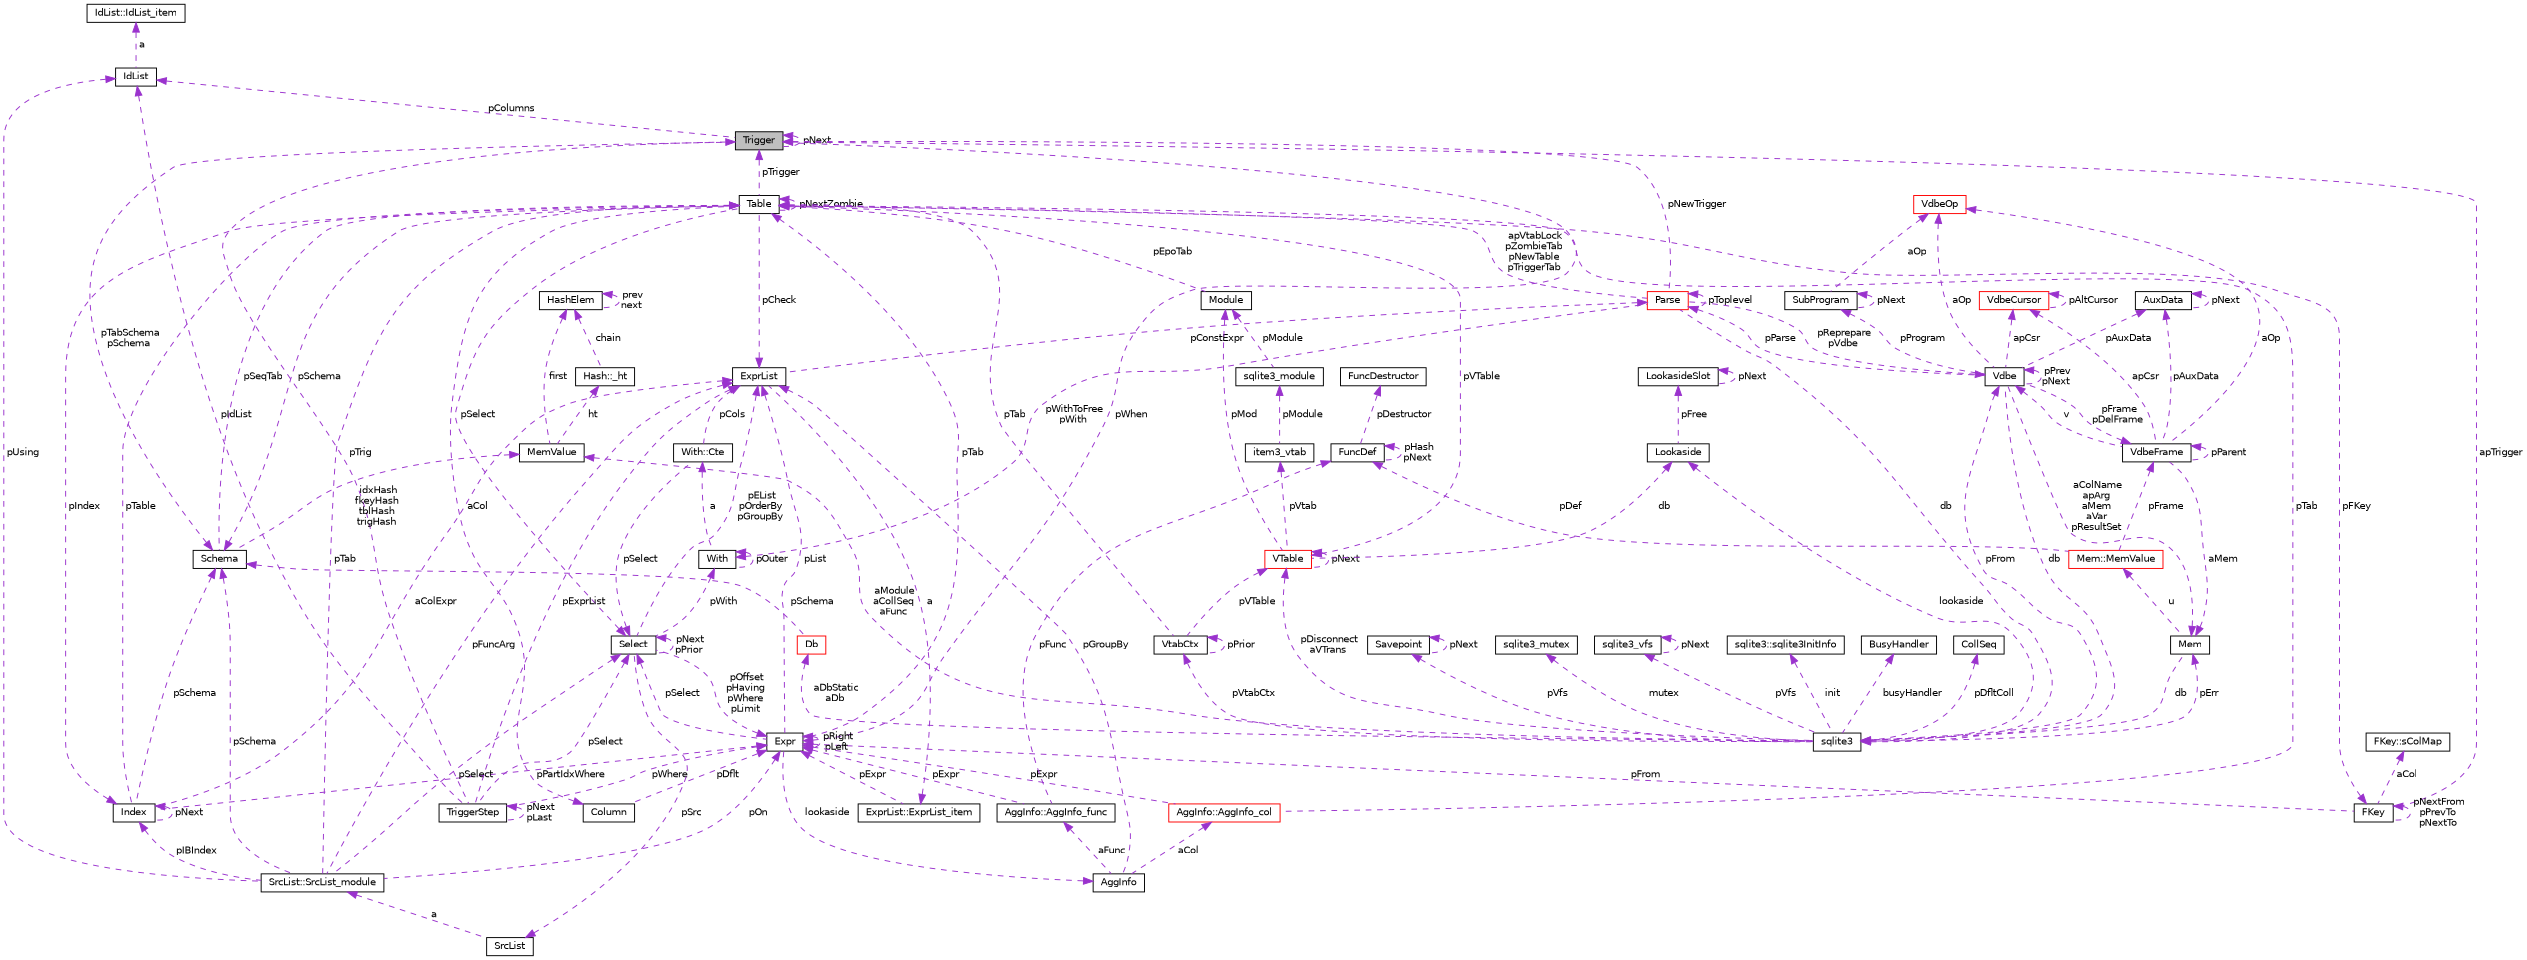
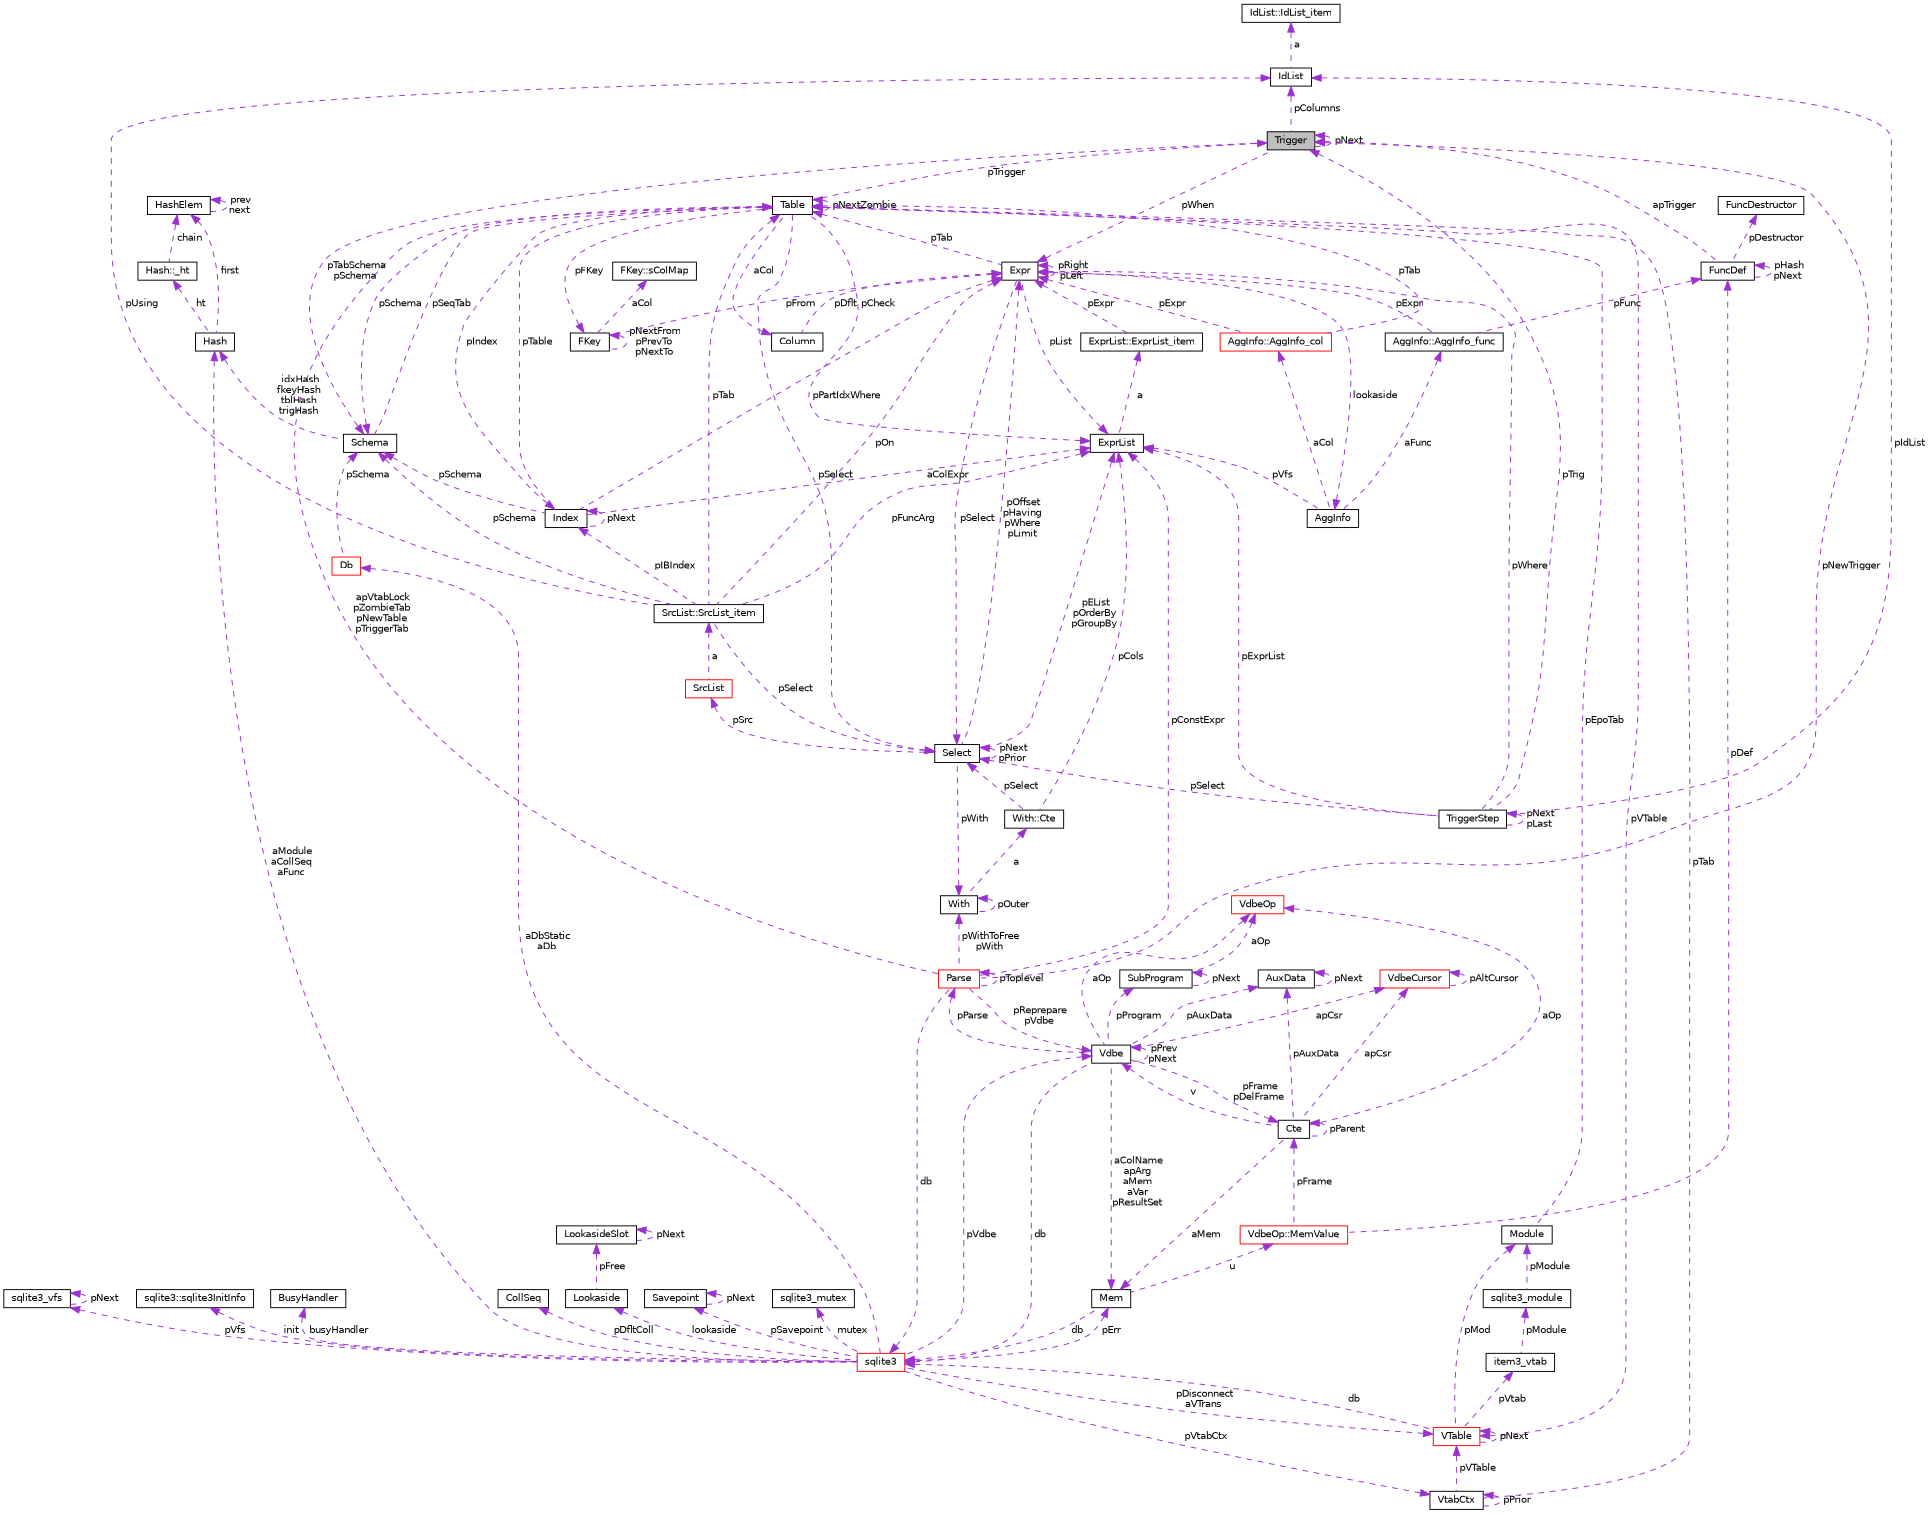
(1962, 164) -> (1533, 166)
(1211, 326) -> (1168, 781)
(552, 453) -> (215, 342)
(2157, 453) -> (1294, 1129)
(1501, 549) -> (1176, 1381)
(1999, 559) -> (980, 1235)
(2116, 559) -> (1294, 1235)
(1105, 645) -> (1281, 475)
(1556, 694) -> (795, 1331)
(1837, 742) -> (881, 1362)
(323, 883) -> (709, 614)
(510, 947) -> (709, 689)
